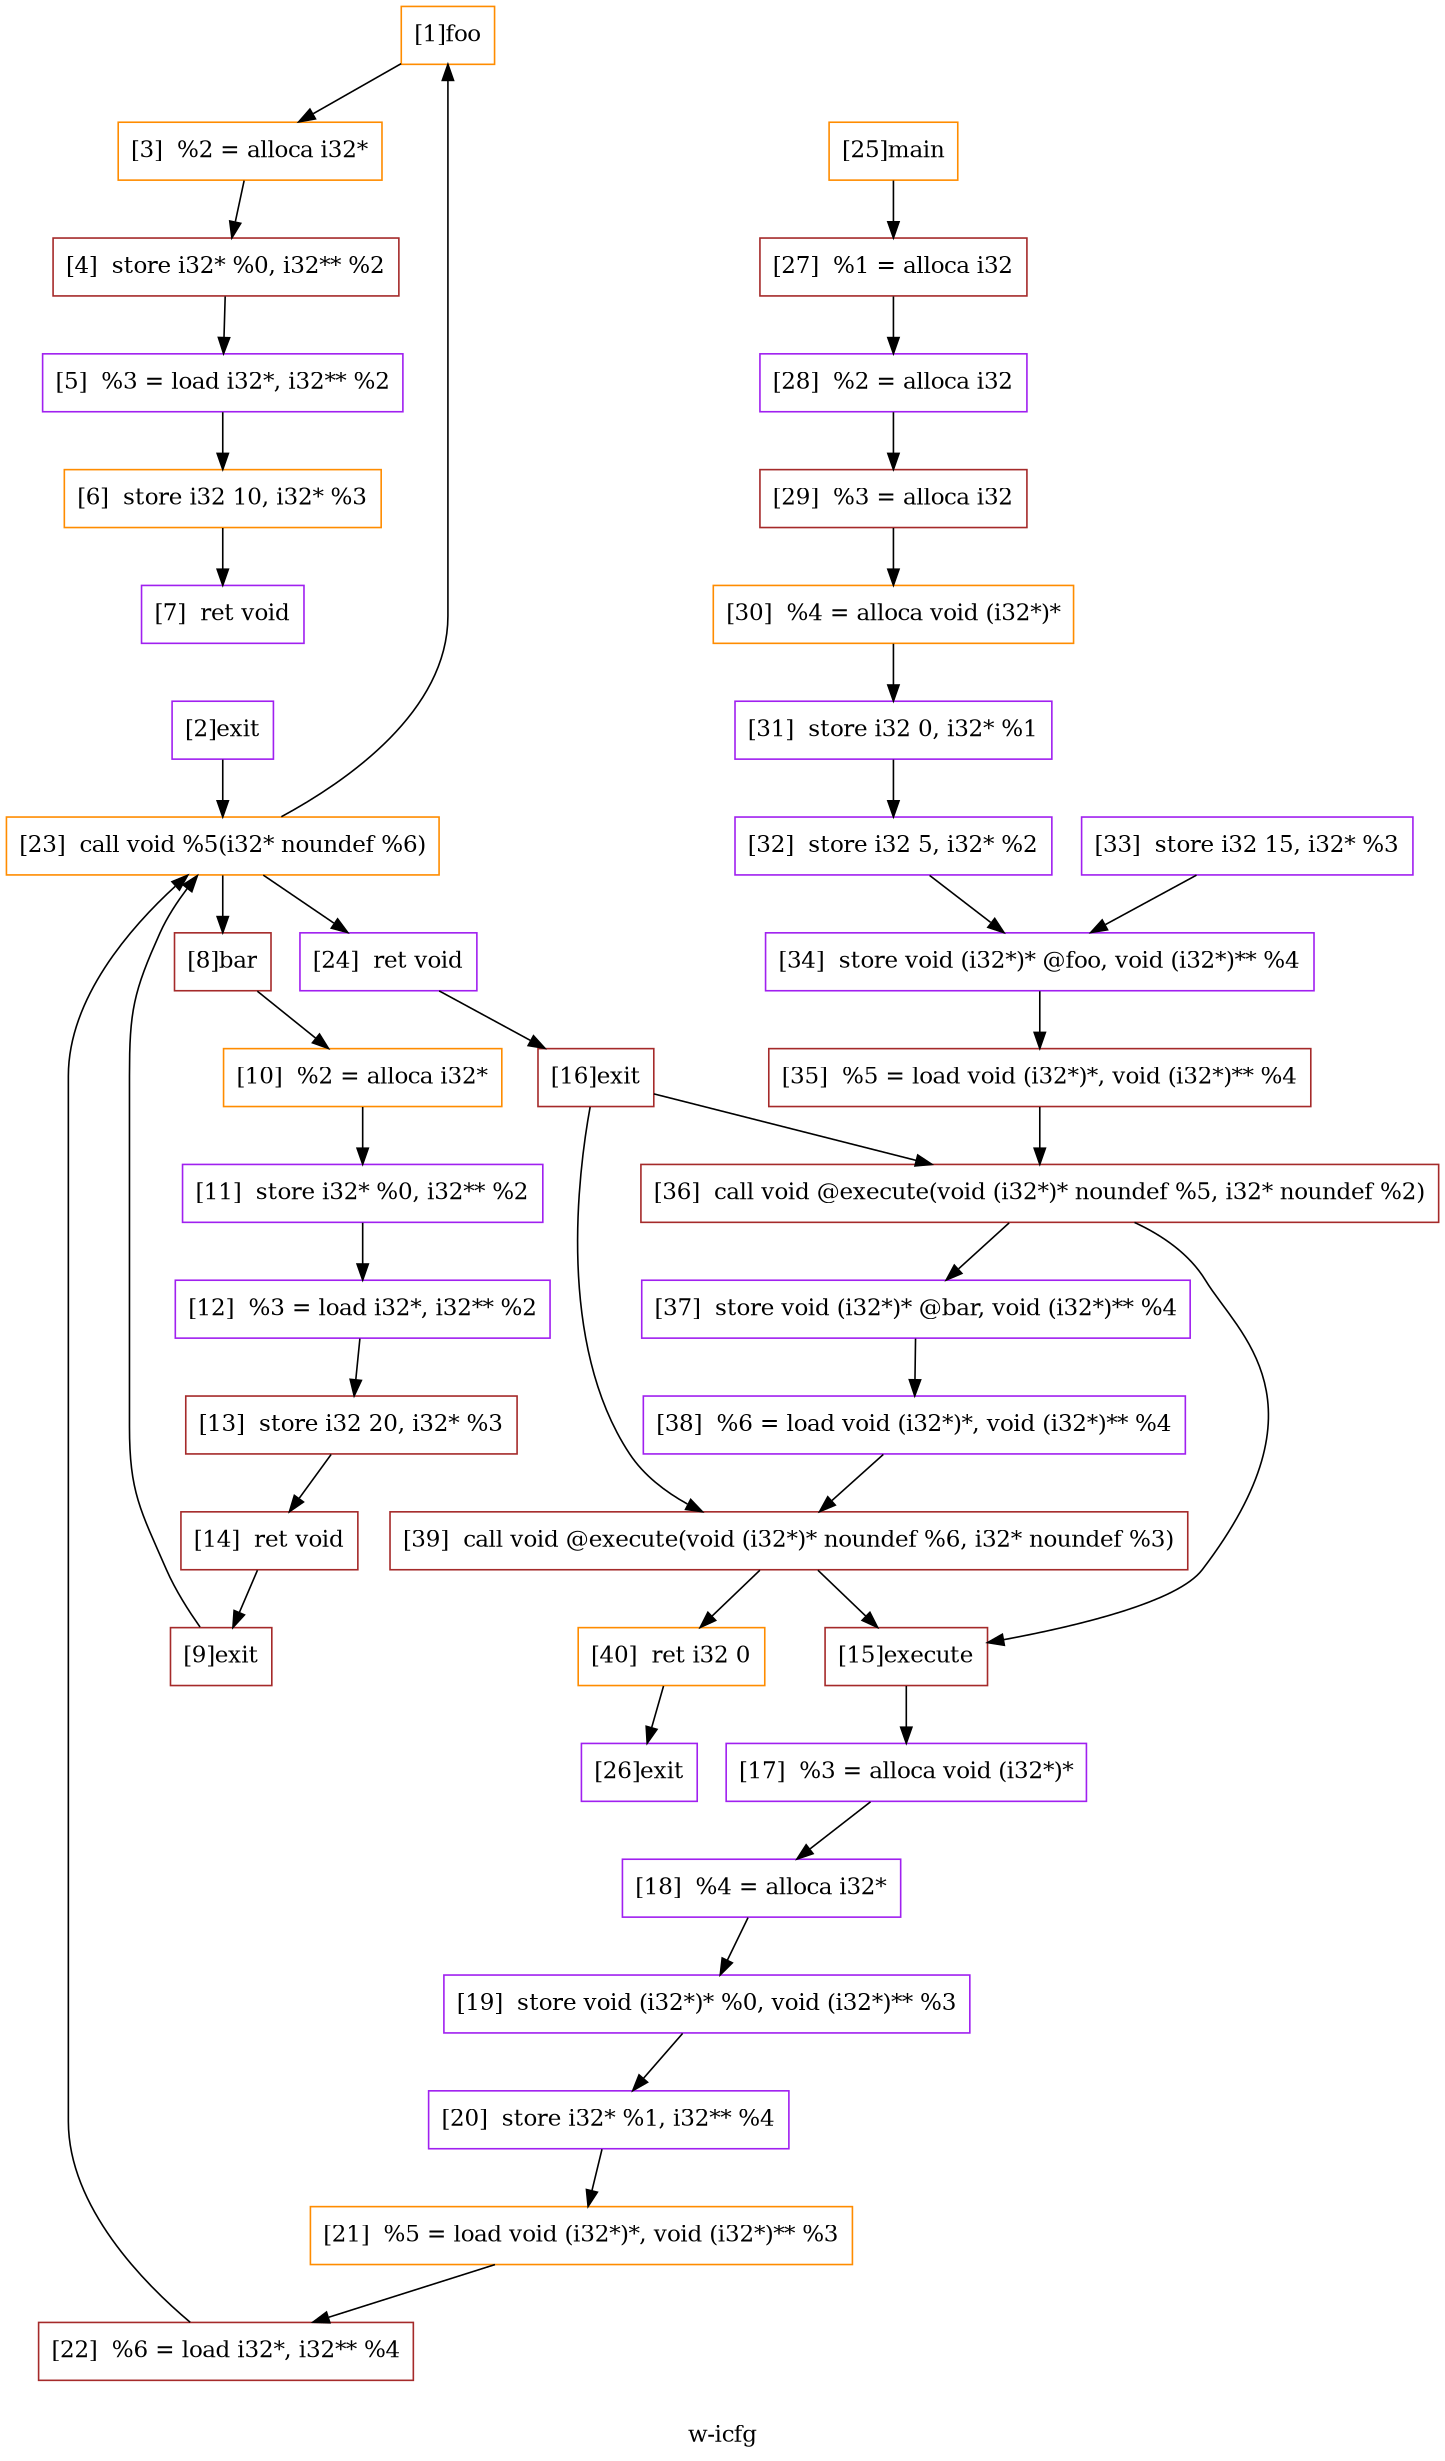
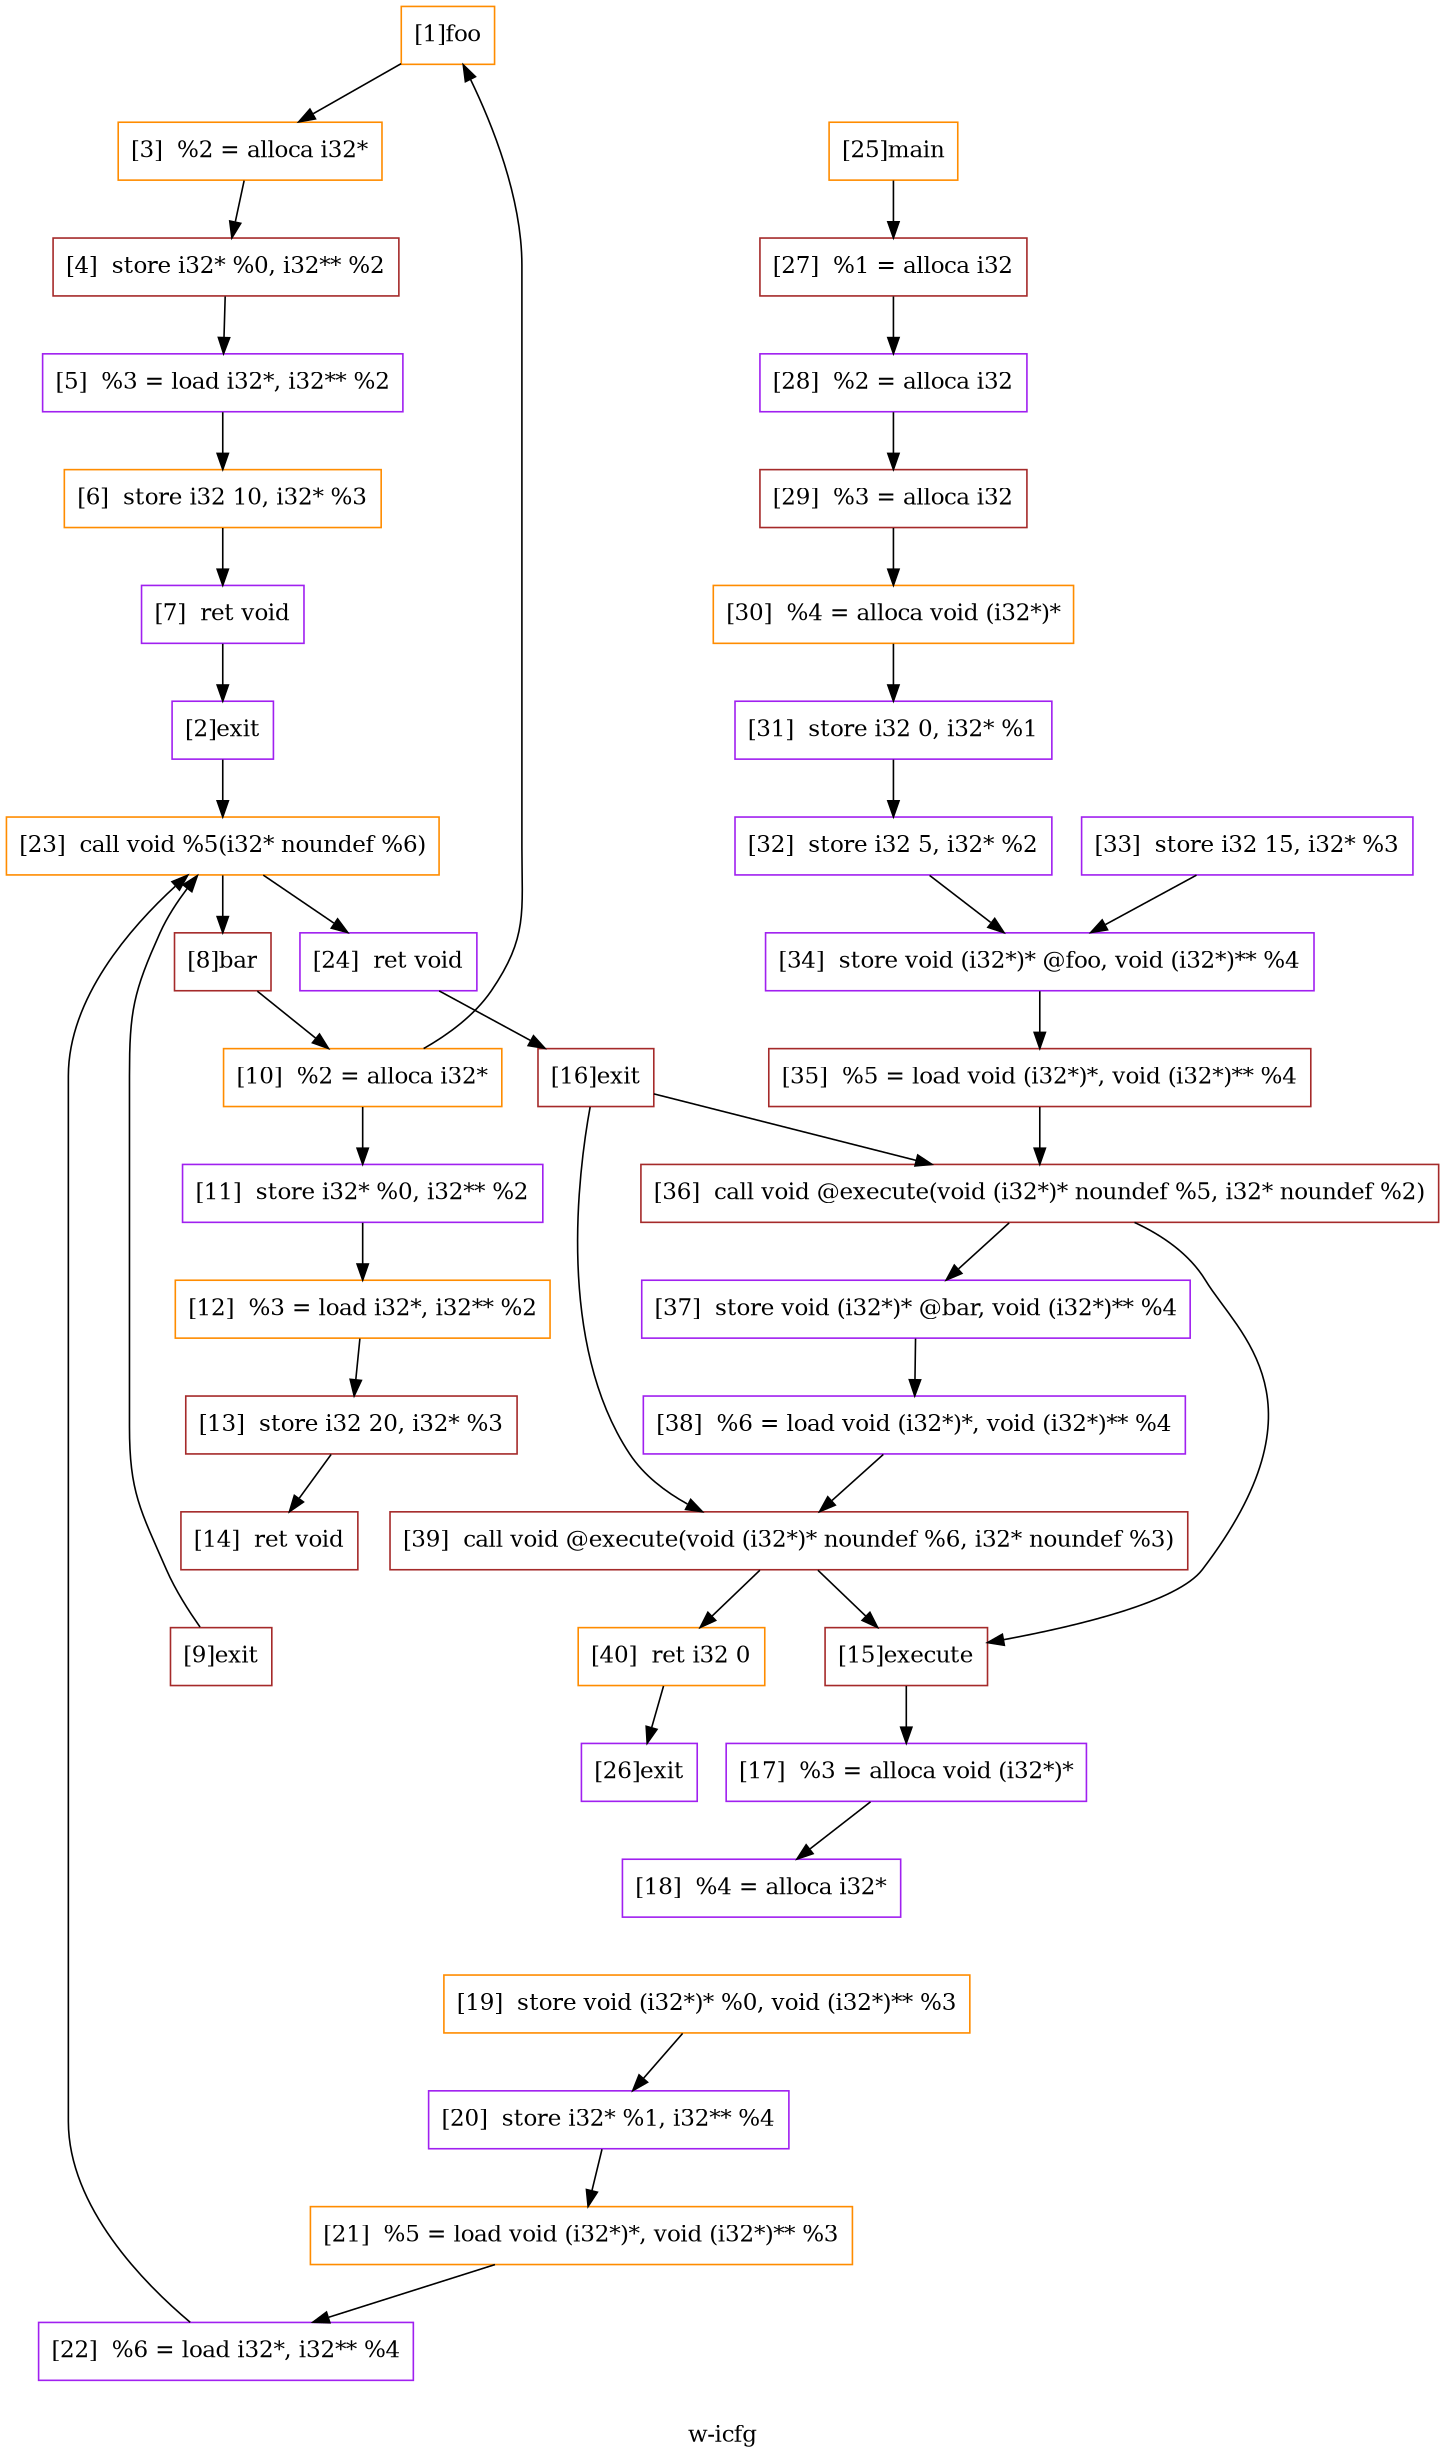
(448, 485) -> (522, 579)
none -> (223, 664)
(363, 1309) -> (363, 1309)
(248, 1591) -> none
(738, 1939) -> none
(707, 2004) -> (707, 2004)
(226, 2351) -> (226, 2351)
